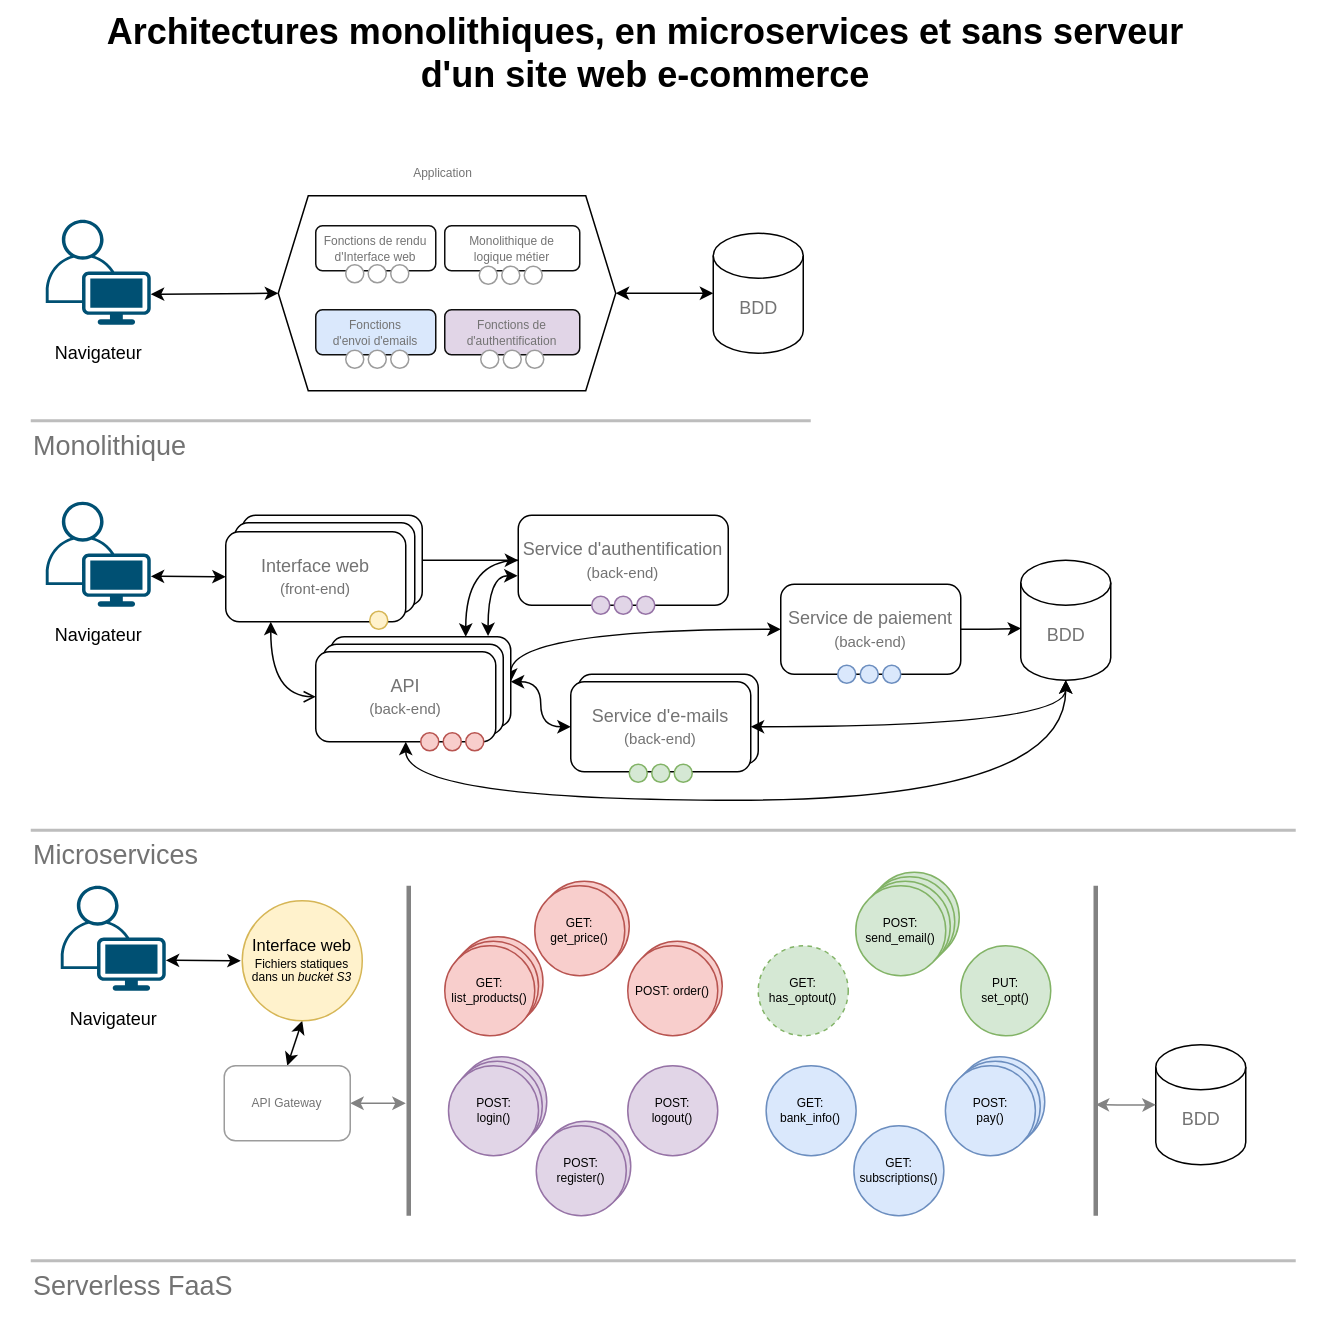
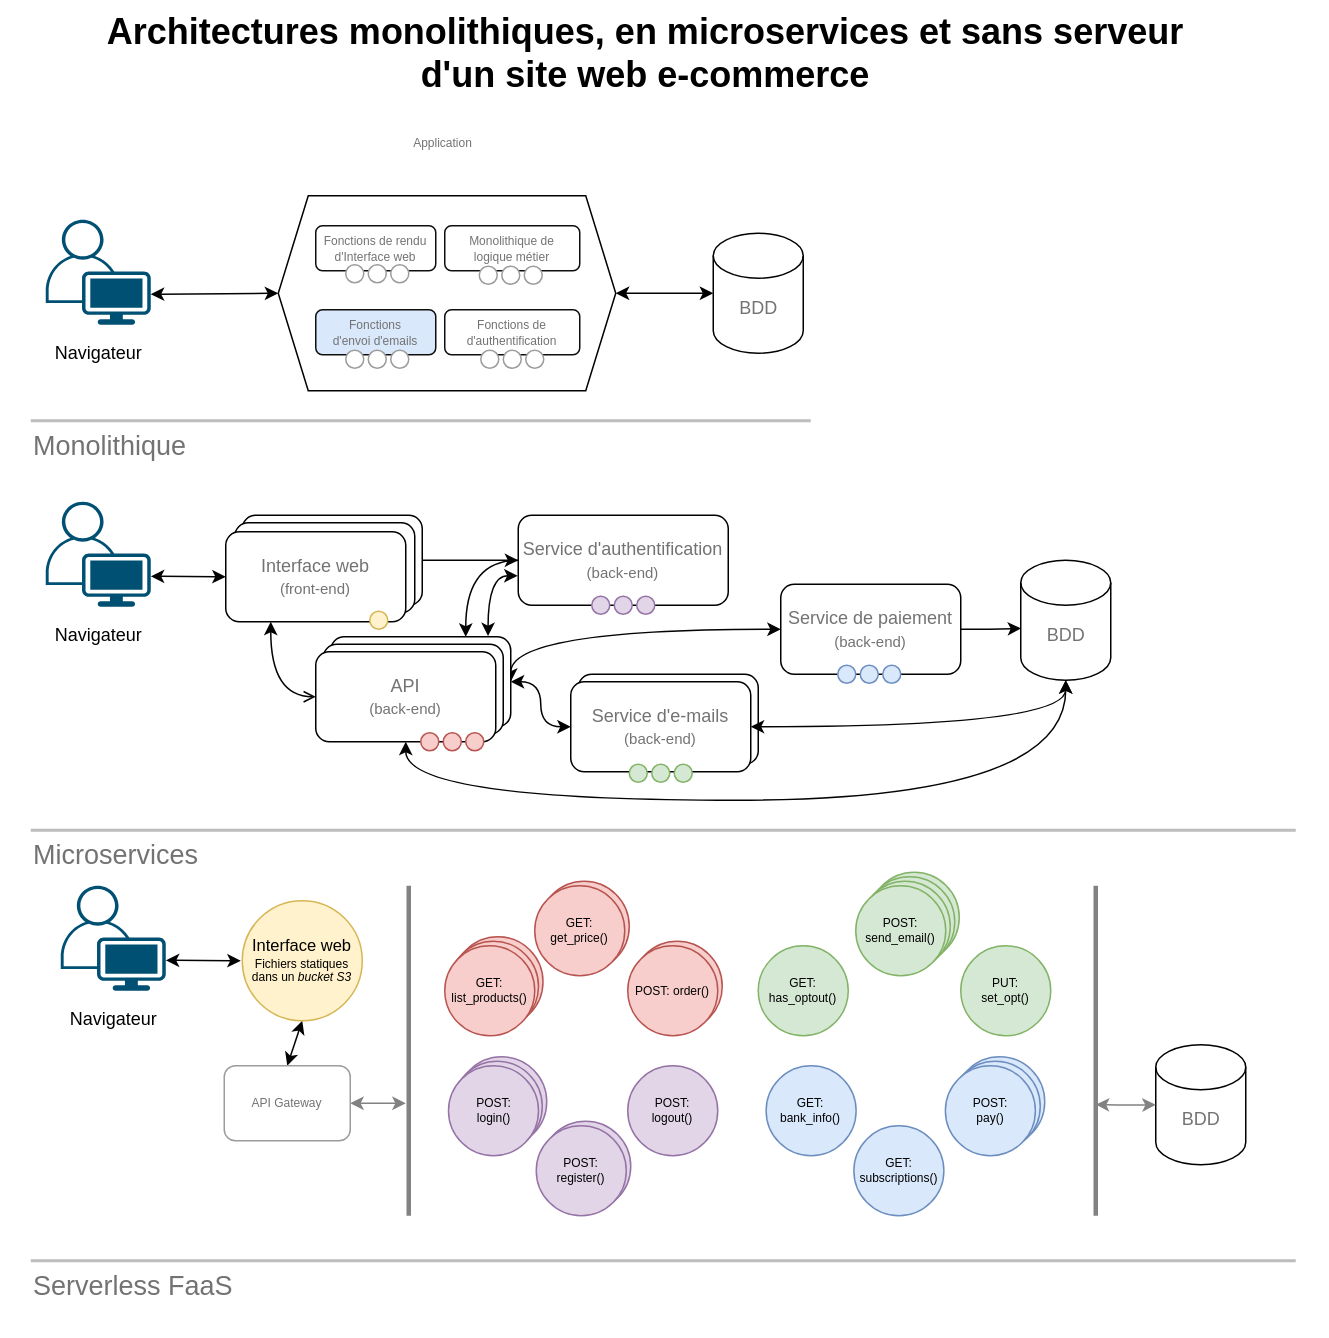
(443, 173) -> (443, 143)
(512, 332) -> (512, 332)
(803, 991) -> (803, 991)
